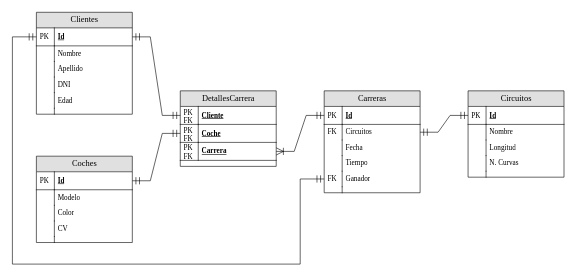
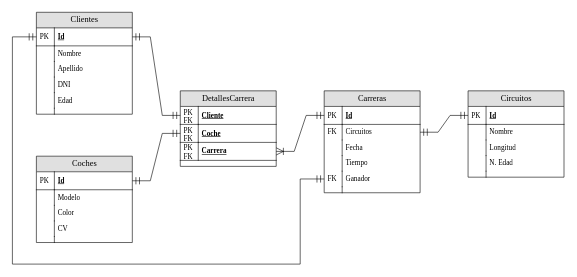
(506, 164) -> (502, 164)
